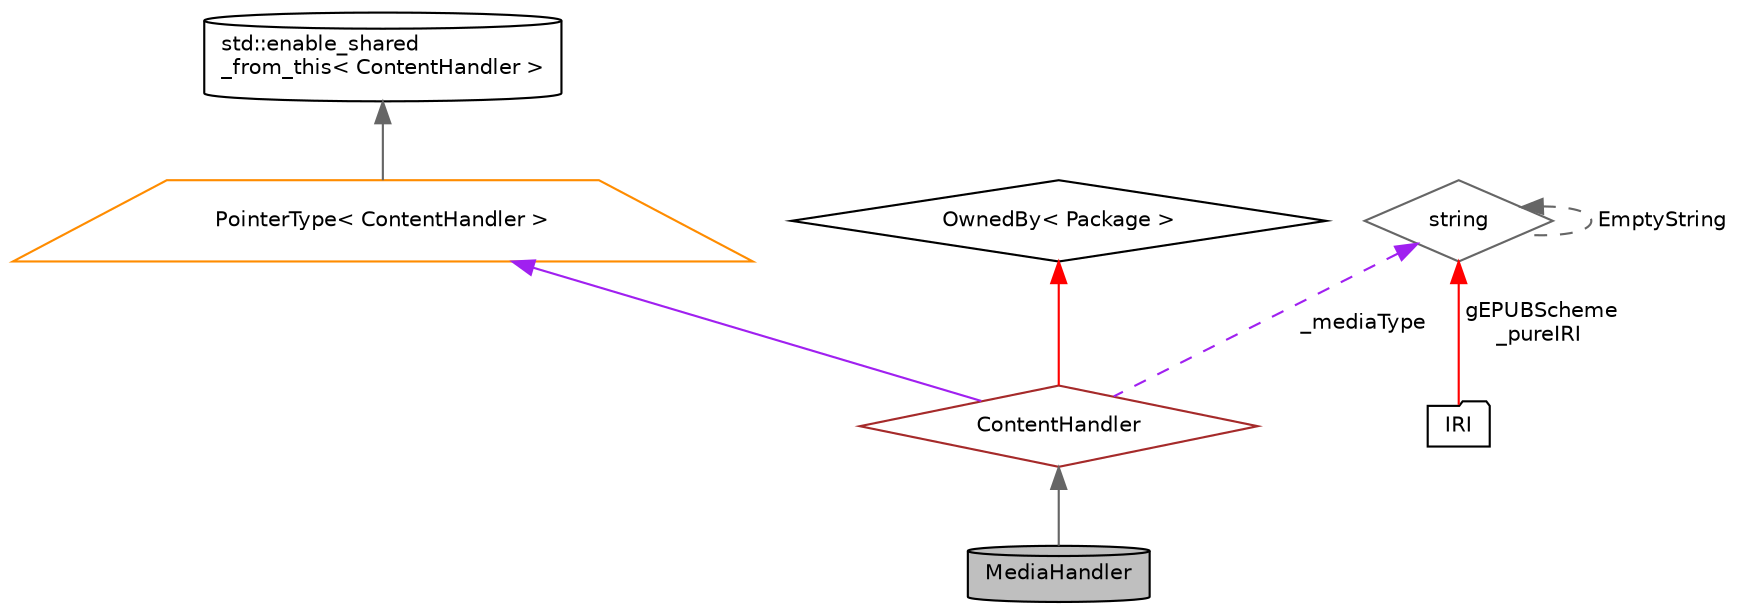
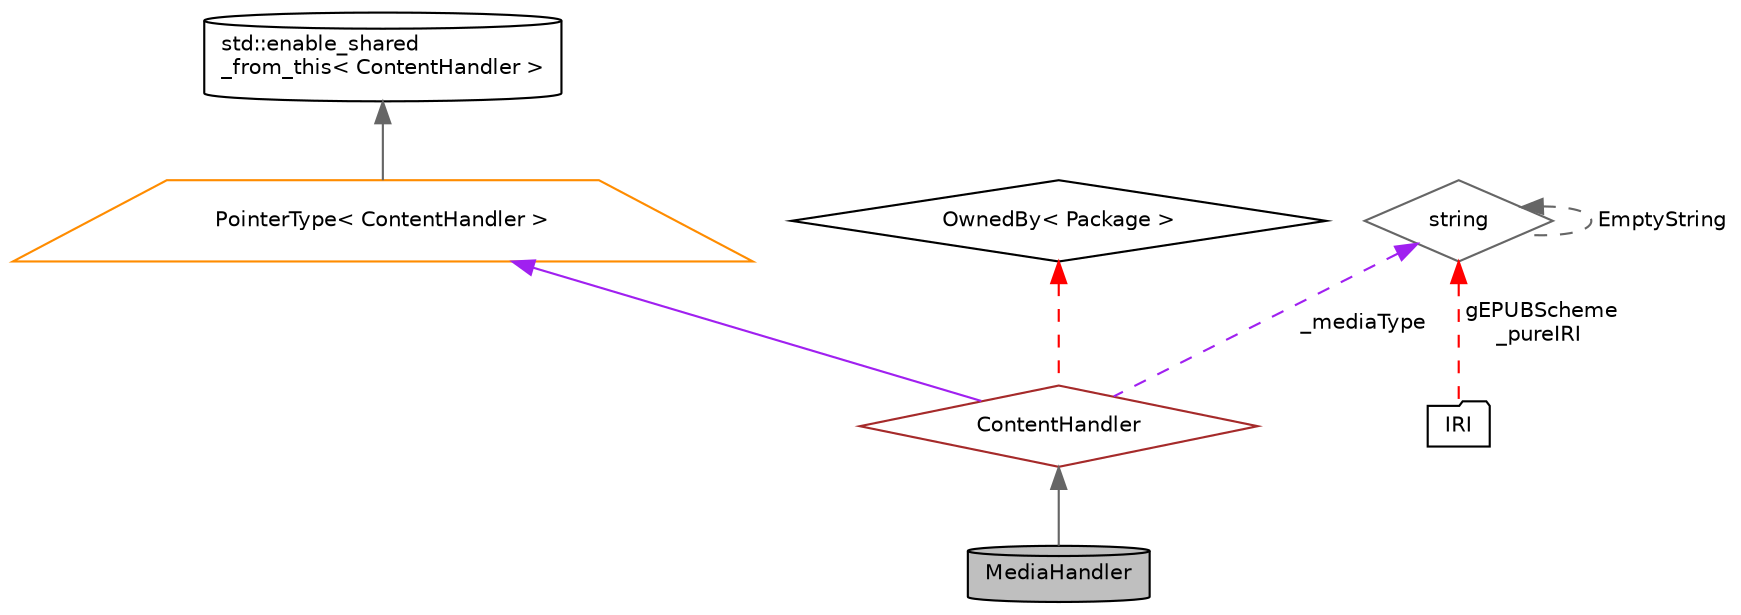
(1059, 334) -> (1059, 334)
(1459, 344) -> (1459, 344)
